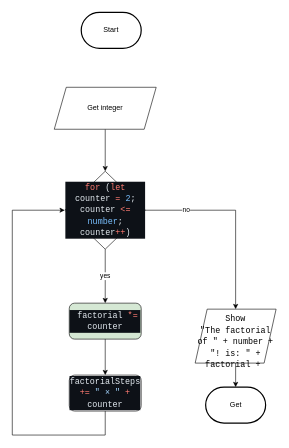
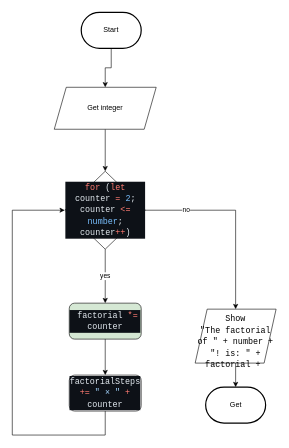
none -> (105, 68)
